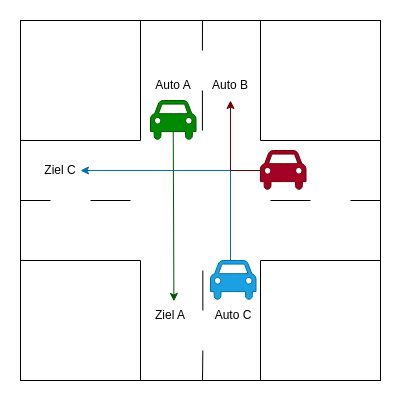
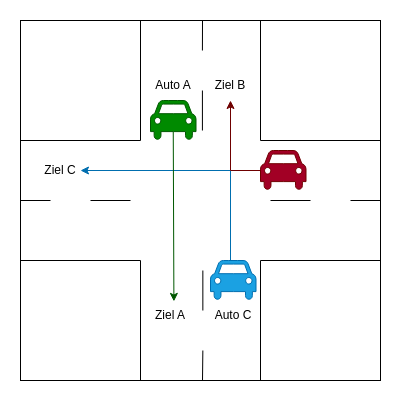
(231, 86) -> (231, 86)
